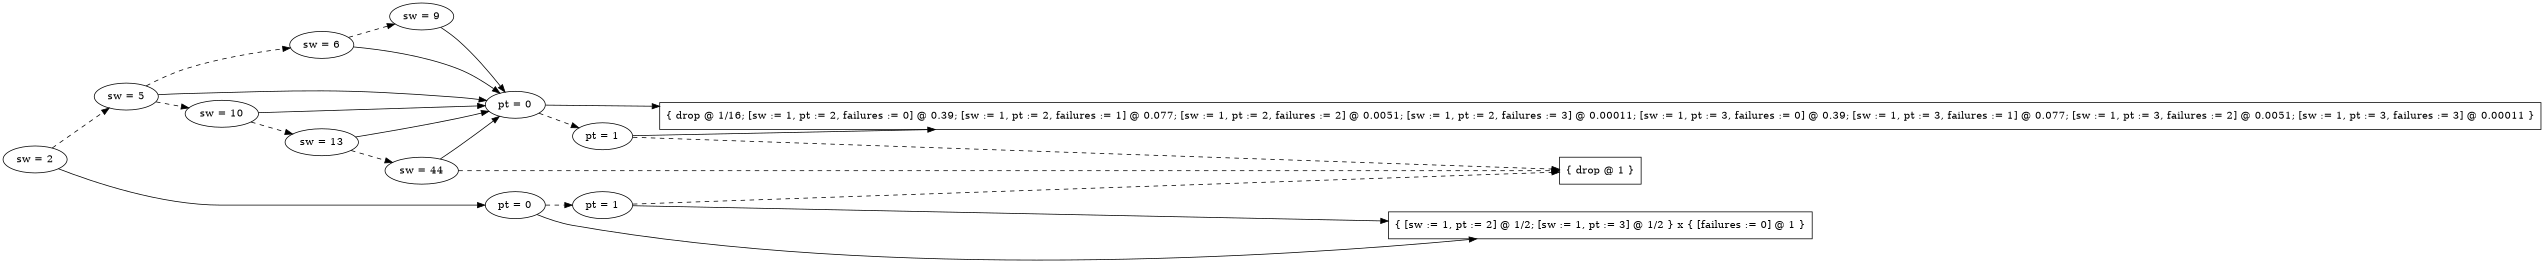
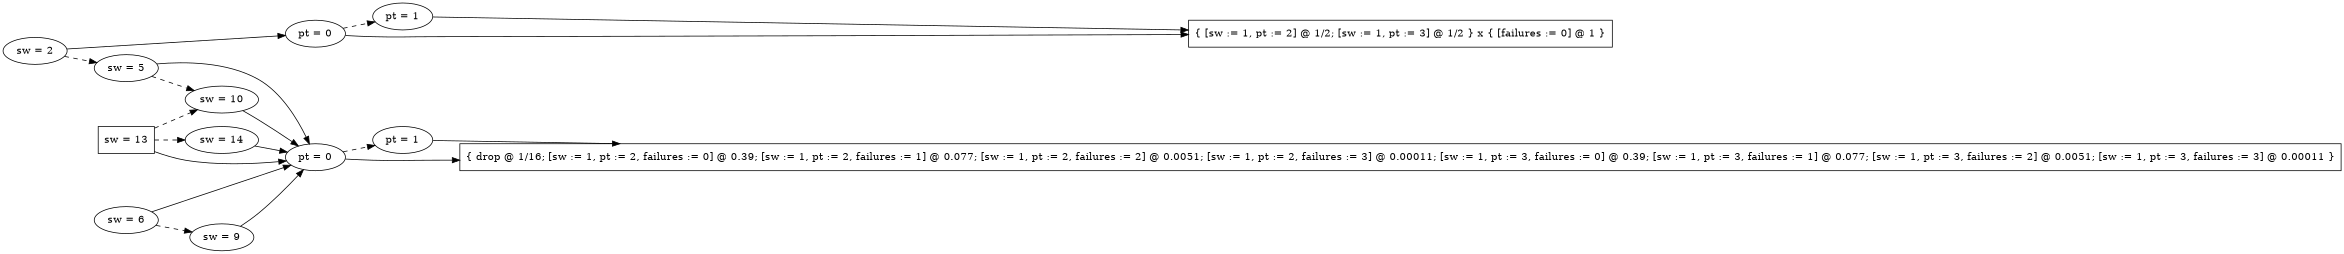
(213, 61) -> none
(268, 127) -> (173, 120)
(322, 142) -> (126, 140)
(422, 171) -> (222, 140)
(1600, 171) -> none
